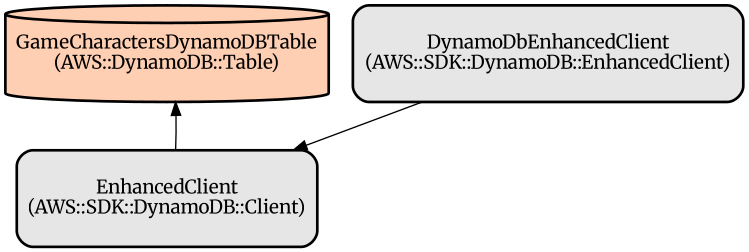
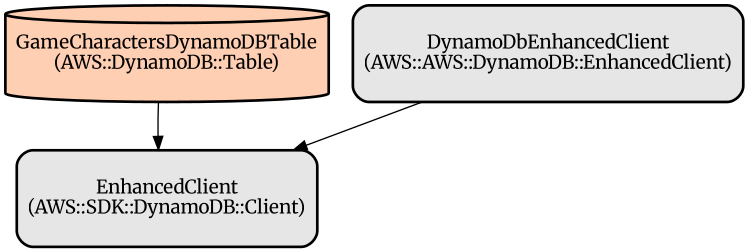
(548, 54) -> (548, 54)
(176, 133) -> (158, 119)
